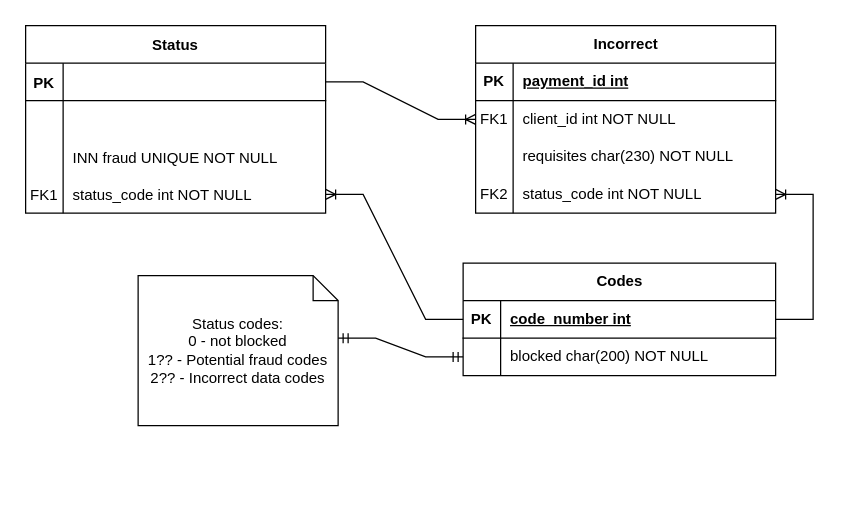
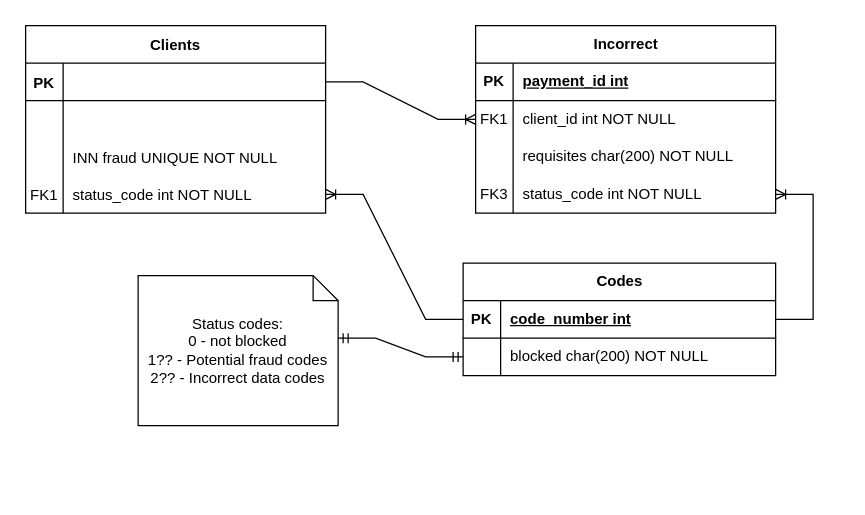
(175, 45) -> (175, 45)
(635, 157) -> (635, 157)
(494, 194) -> (494, 194)
